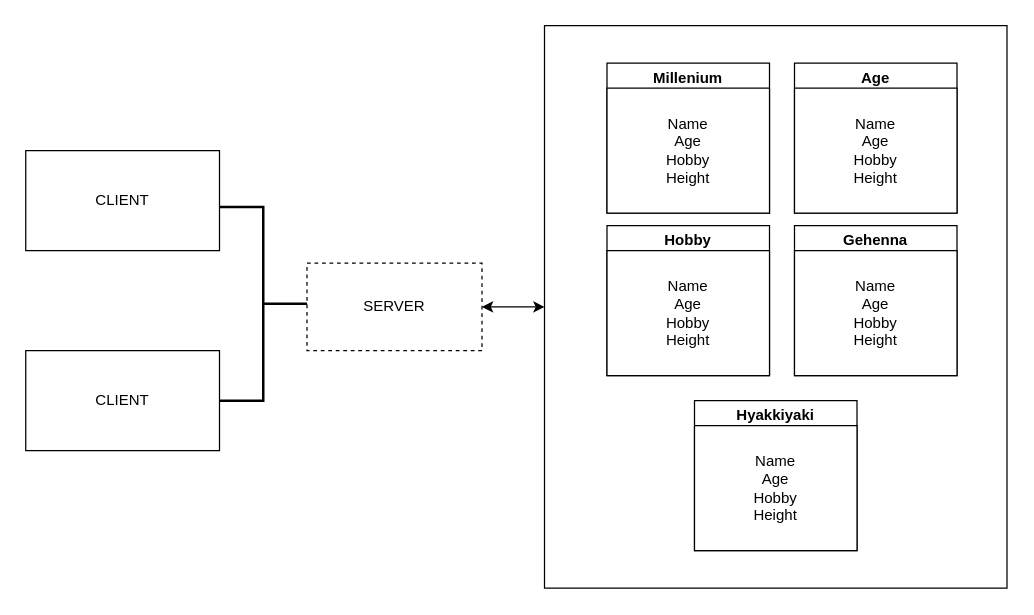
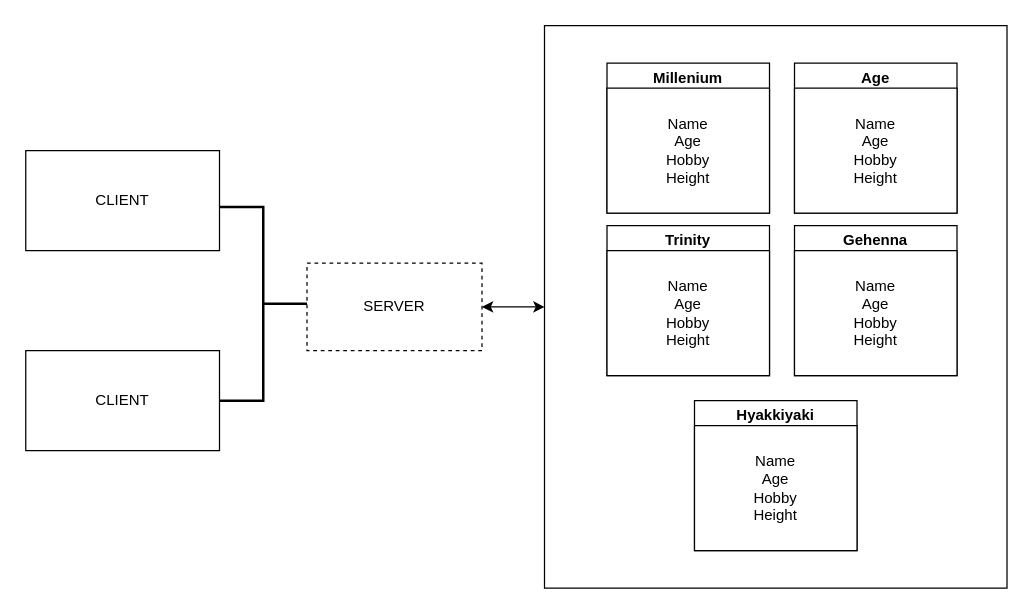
(688, 241) -> (688, 241)
